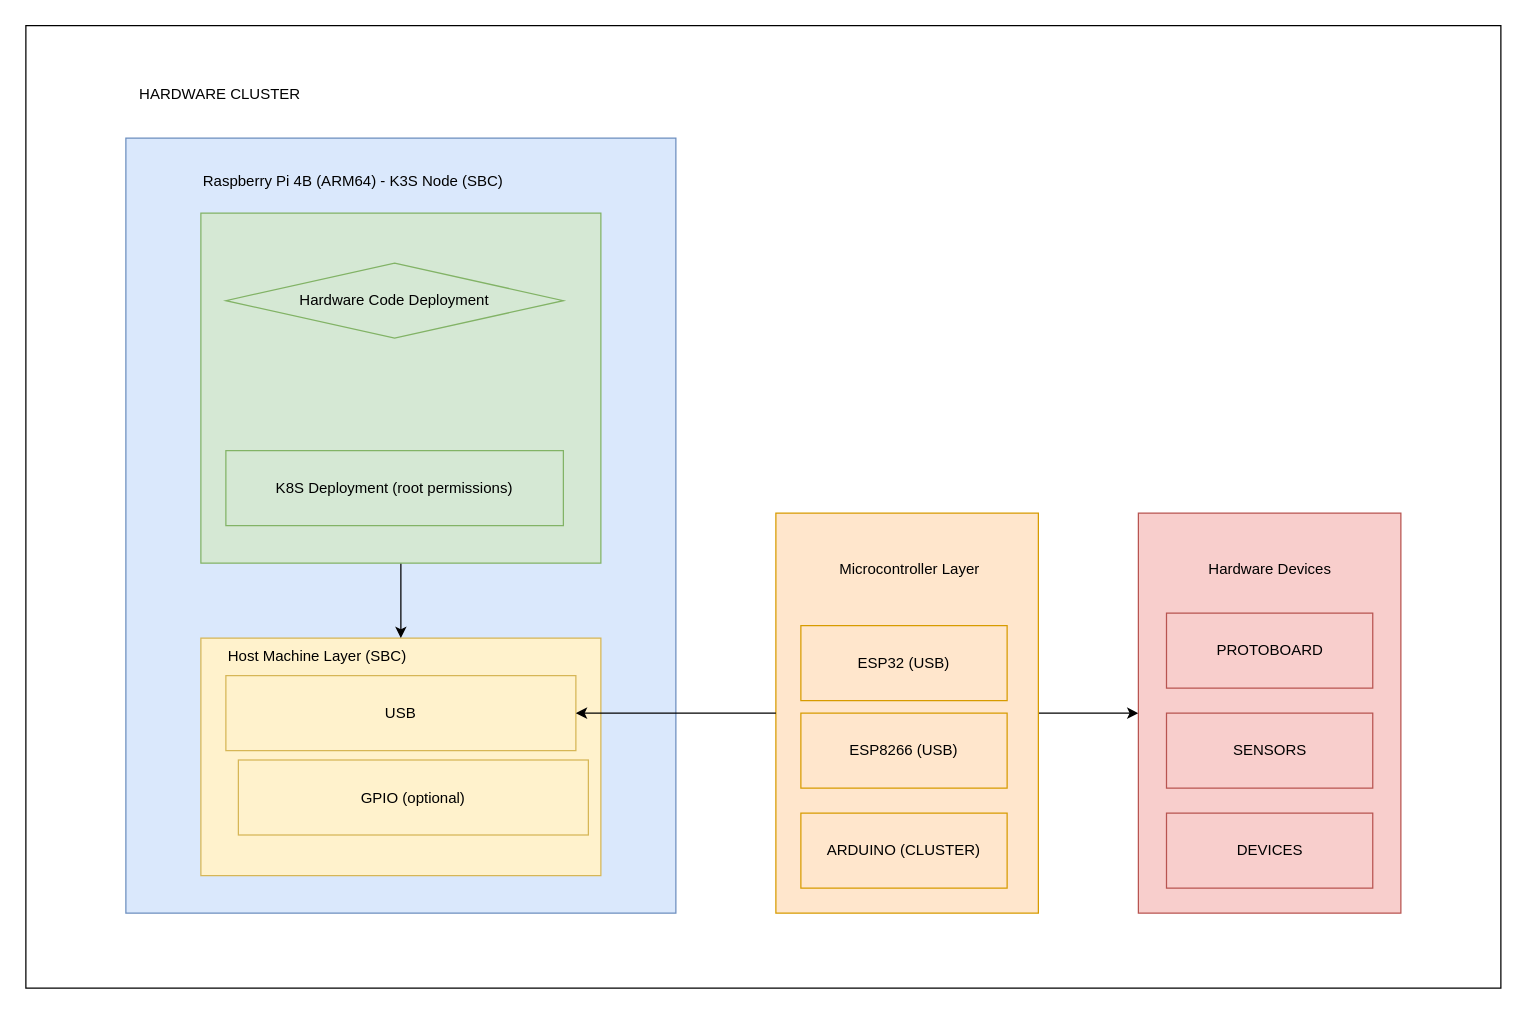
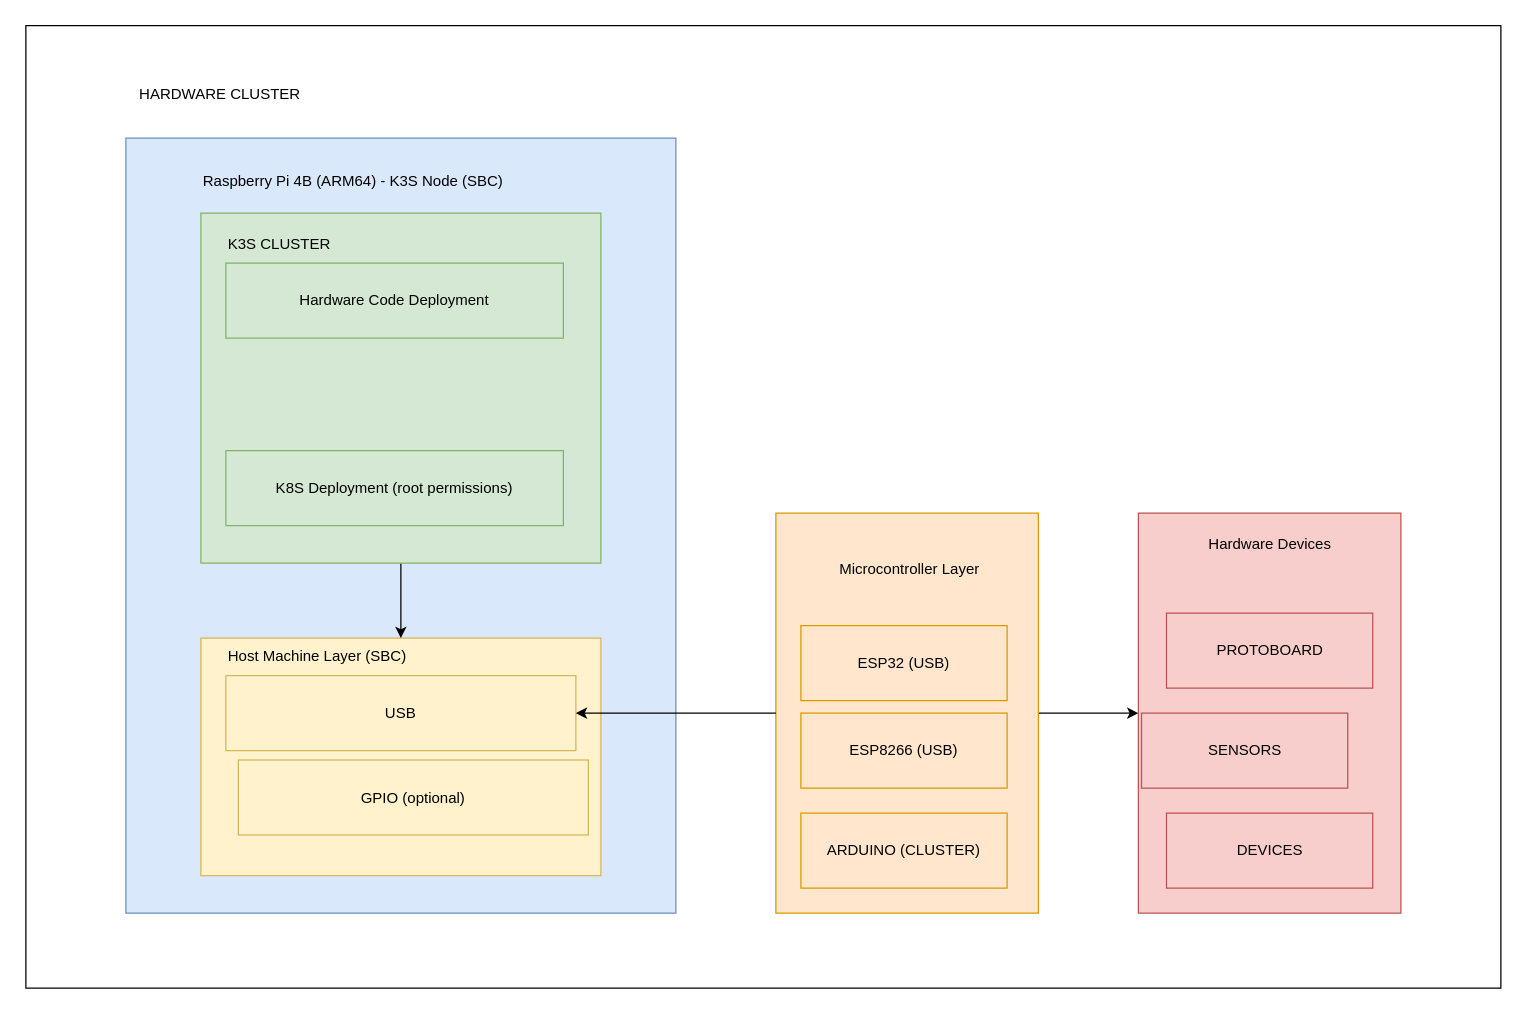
none -> (294, 244)
(394, 301) -> (394, 301)
(1269, 569) -> (1269, 544)
(1269, 751) -> (1244, 751)
